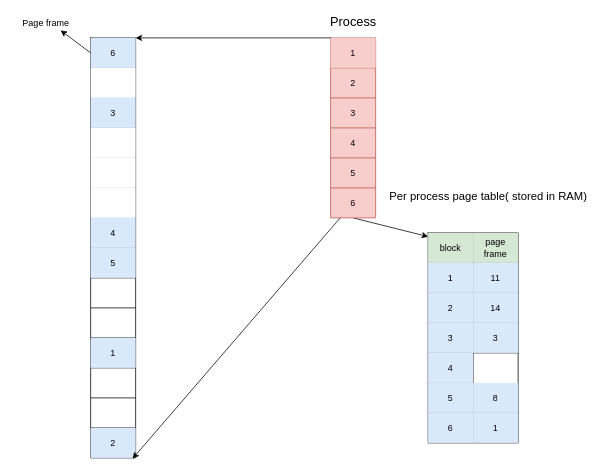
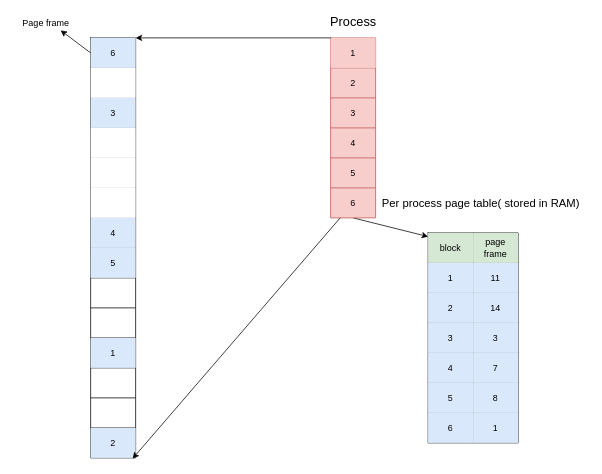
(488, 195) -> (480, 203)
none -> (495, 368)
